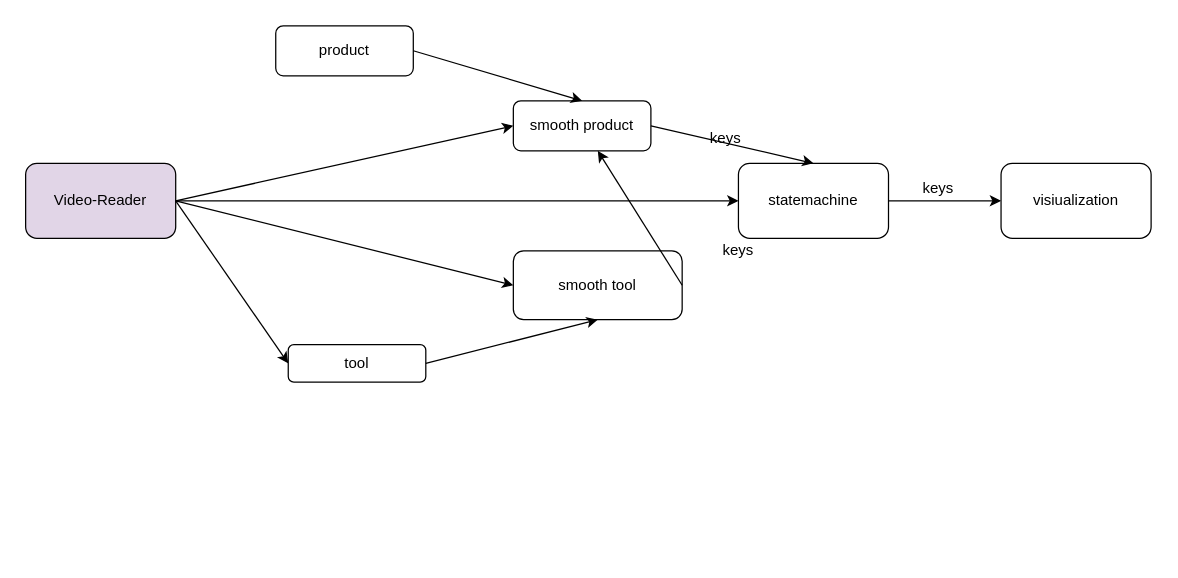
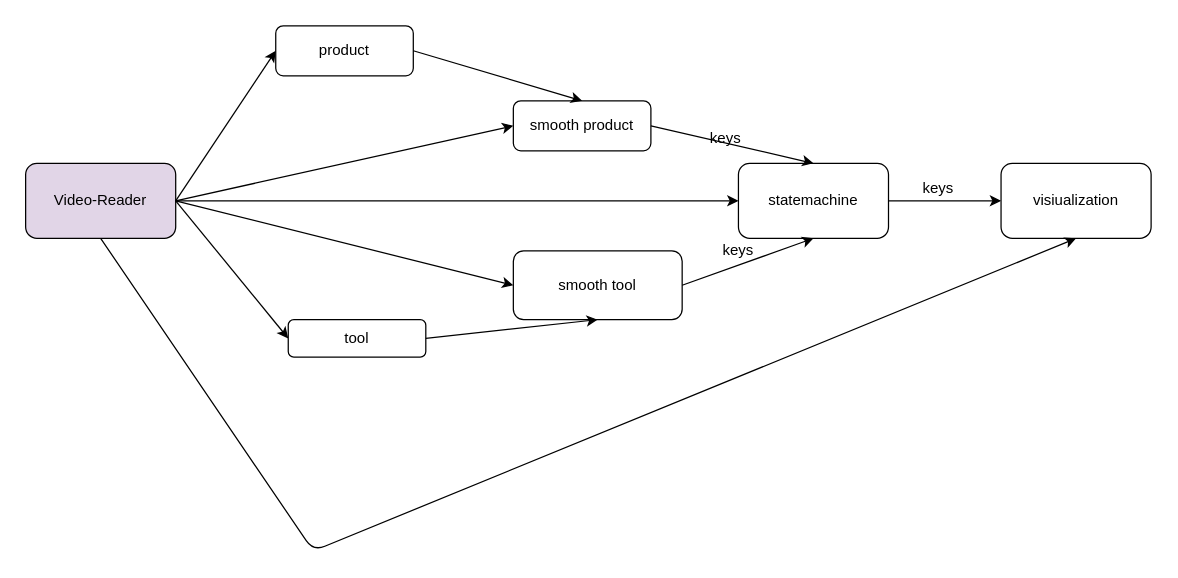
none -> (224, 128)
(642, 221) -> (743, 263)
(357, 363) -> (357, 338)
none -> (520, 466)
